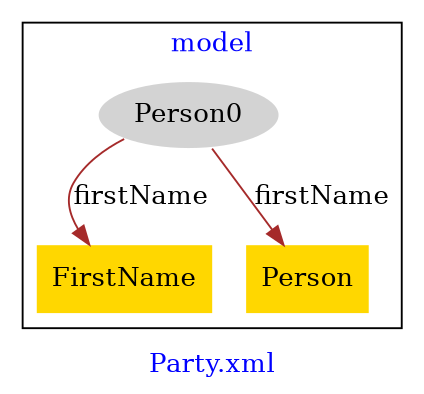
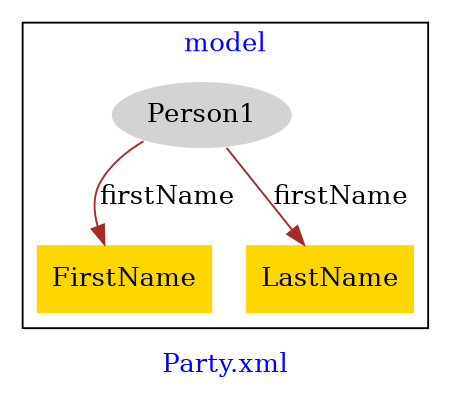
(189, 115) -> (202, 115)
(307, 279) -> (330, 279)
